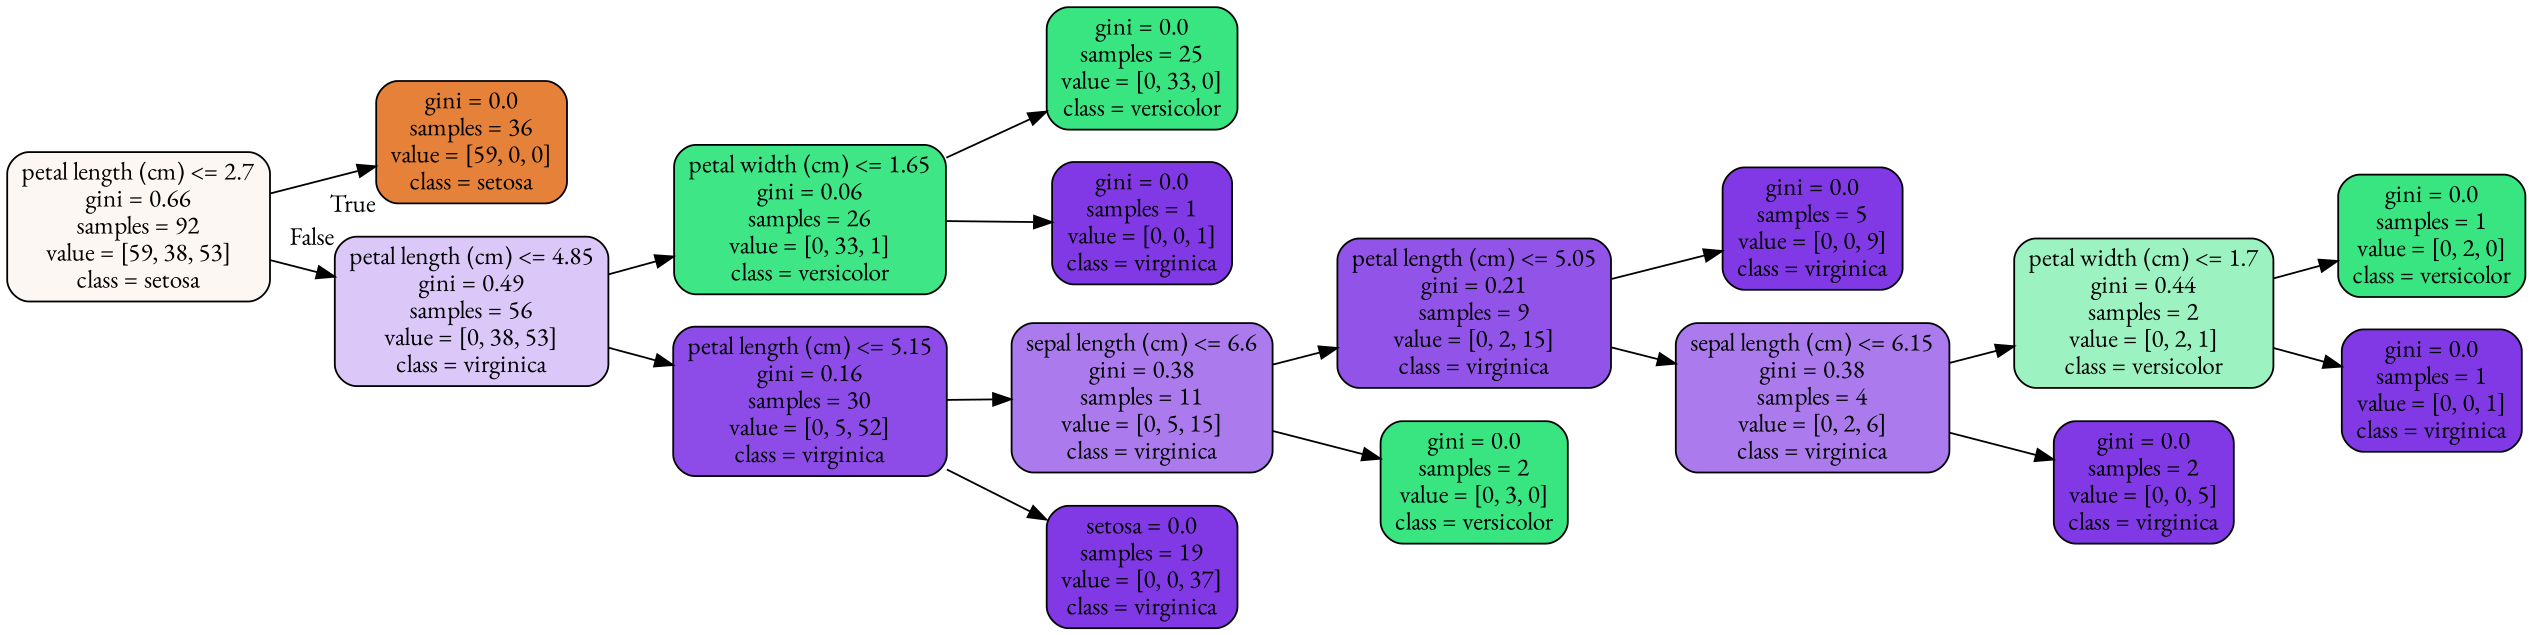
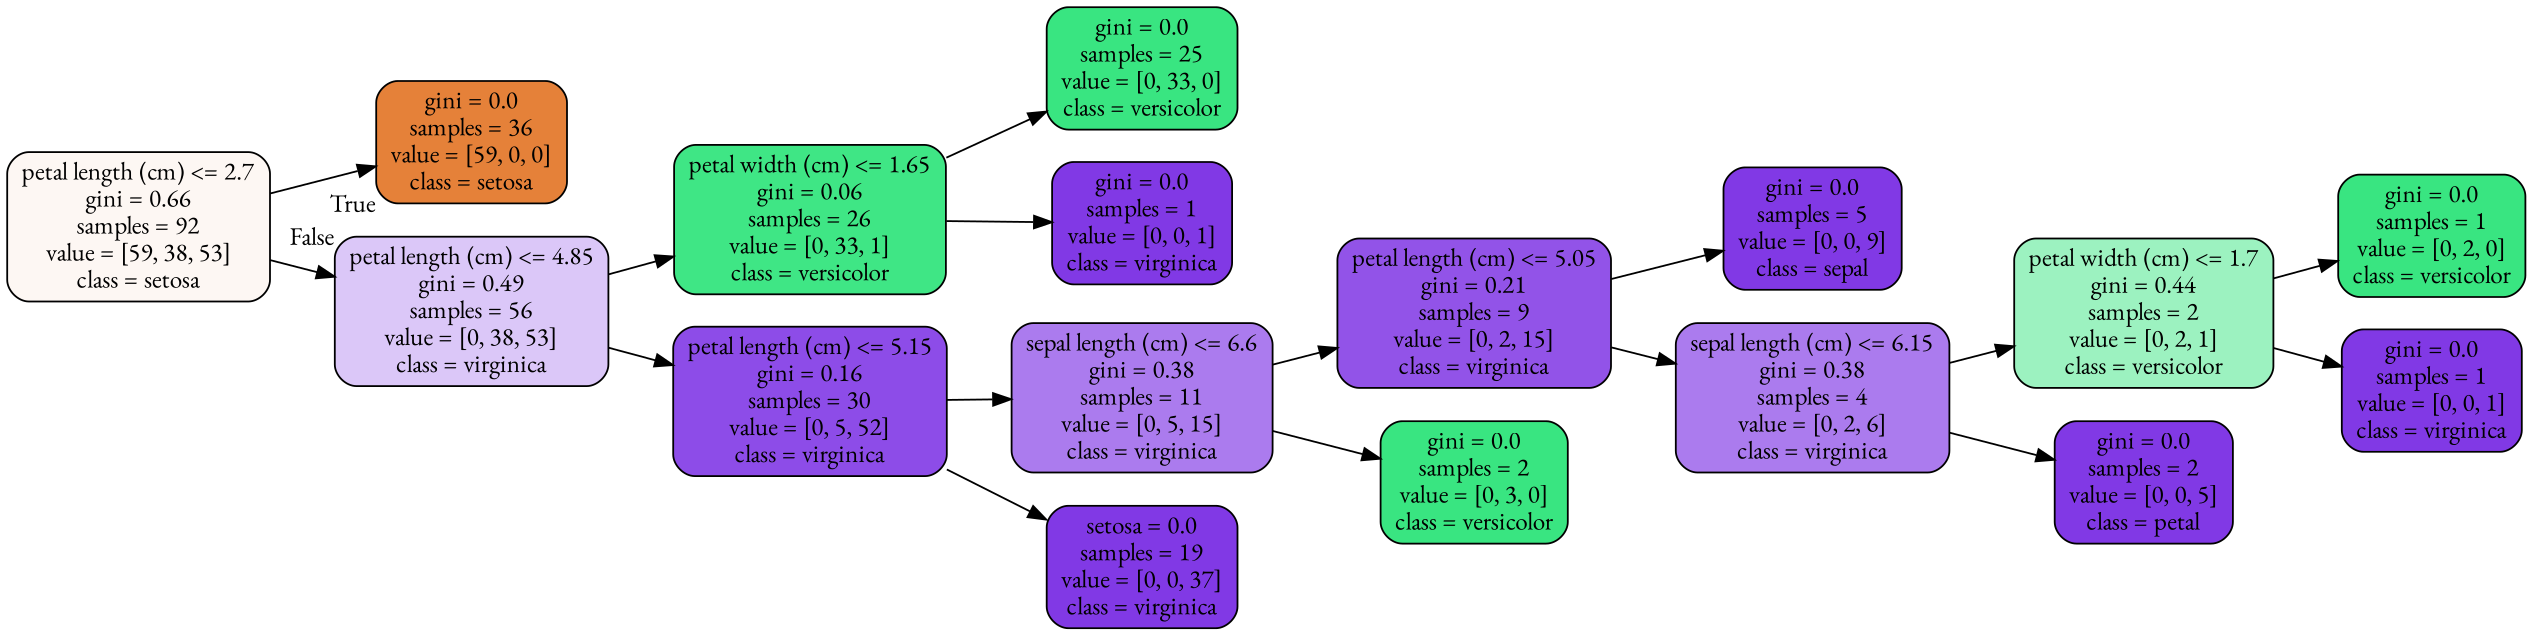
(1813, 229) -> (1813, 229)
(2144, 482) -> (2144, 482)
